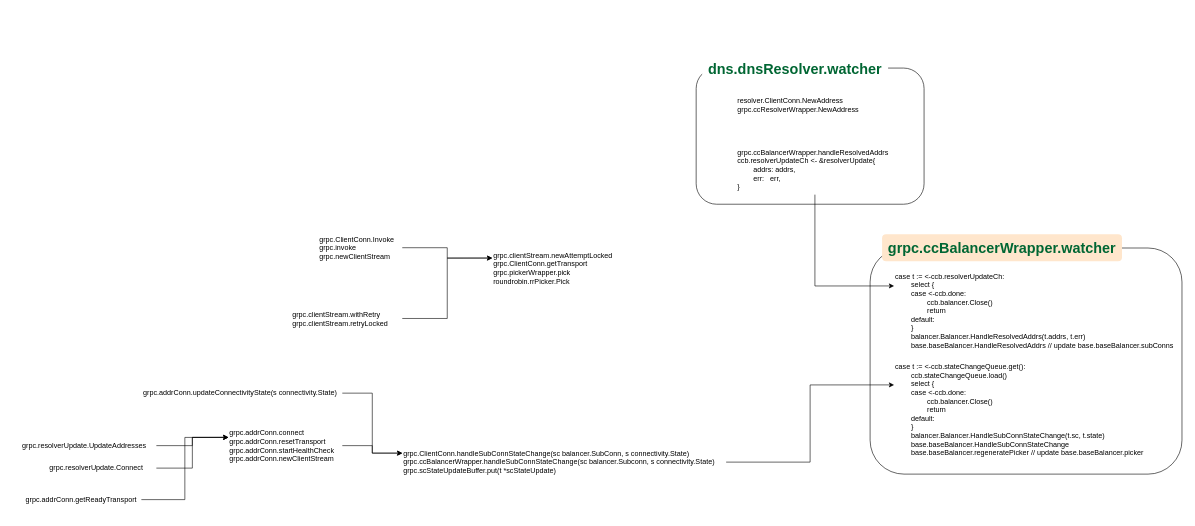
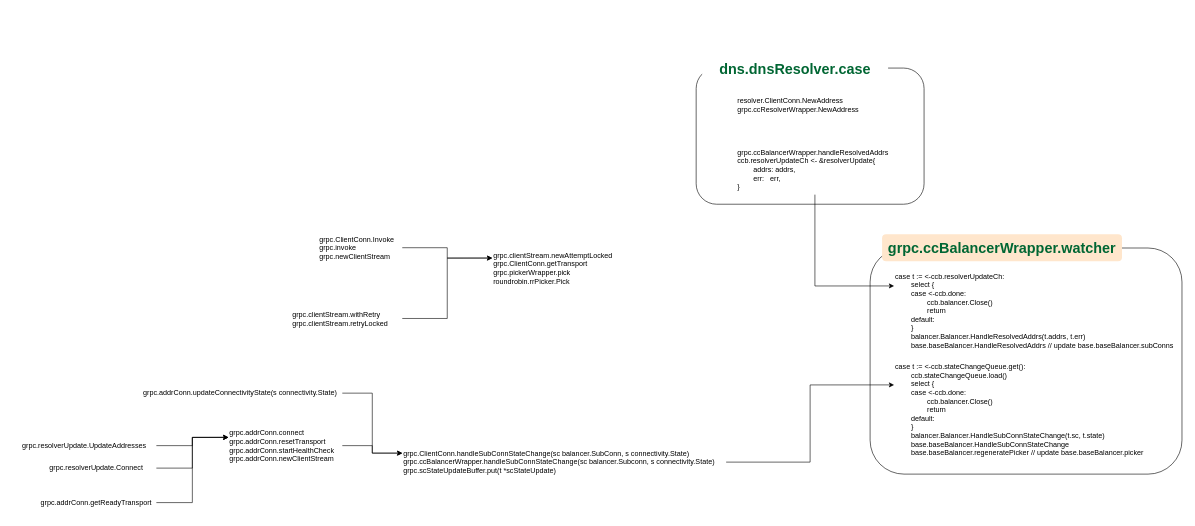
(795, 69) -> (795, 69)
(81, 500) -> (96, 503)
